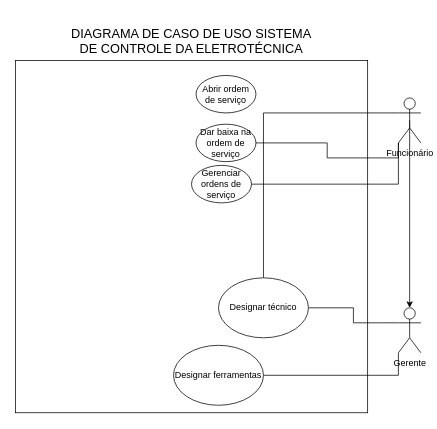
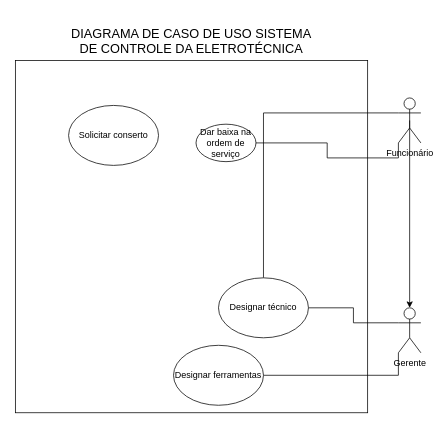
(226, 94) -> none
none -> (114, 135)
(222, 184) -> none
(339, 184) -> none
